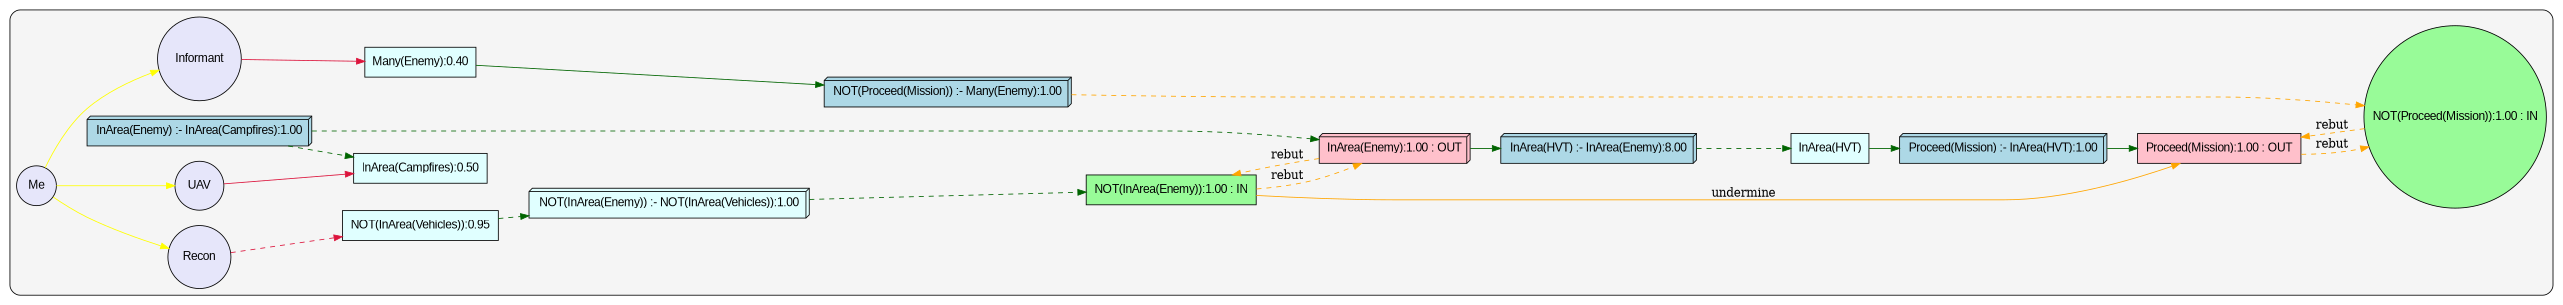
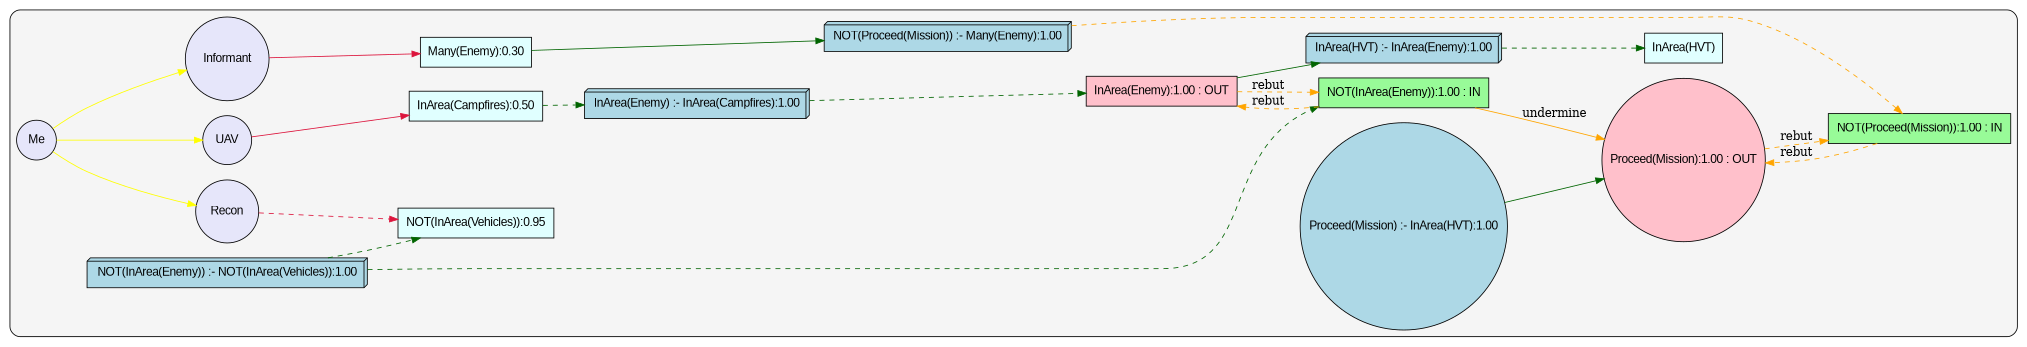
(420, 62) -> (476, 52)
(2455, 117) -> (1920, 129)
(1395, 148) -> (1162, 91)
(1599, 148) -> (1404, 48)
(1880, 148) -> none
(2003, 148) -> (1404, 226)
(2219, 148) -> (1684, 160)
(317, 151) -> (559, 105)
(669, 203) -> (227, 273)
(510, 218) -> (370, 250)
